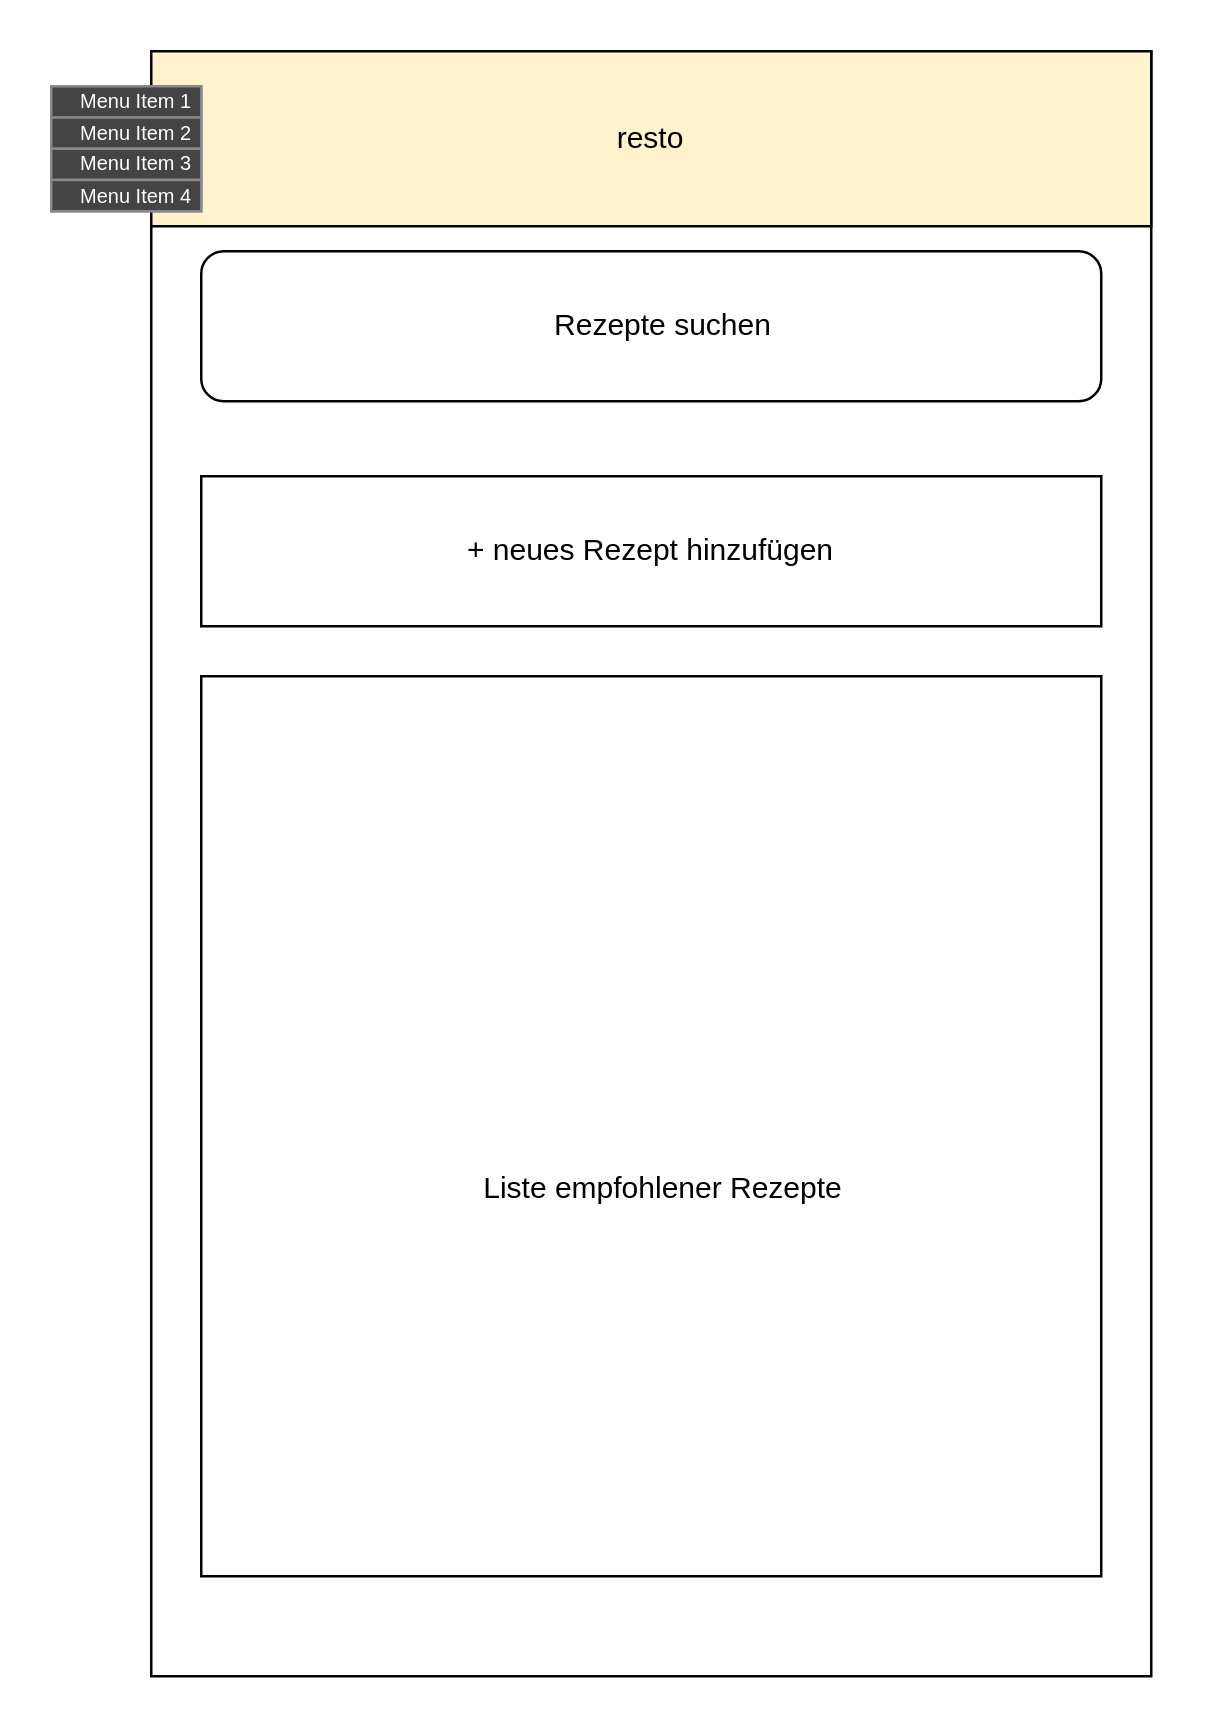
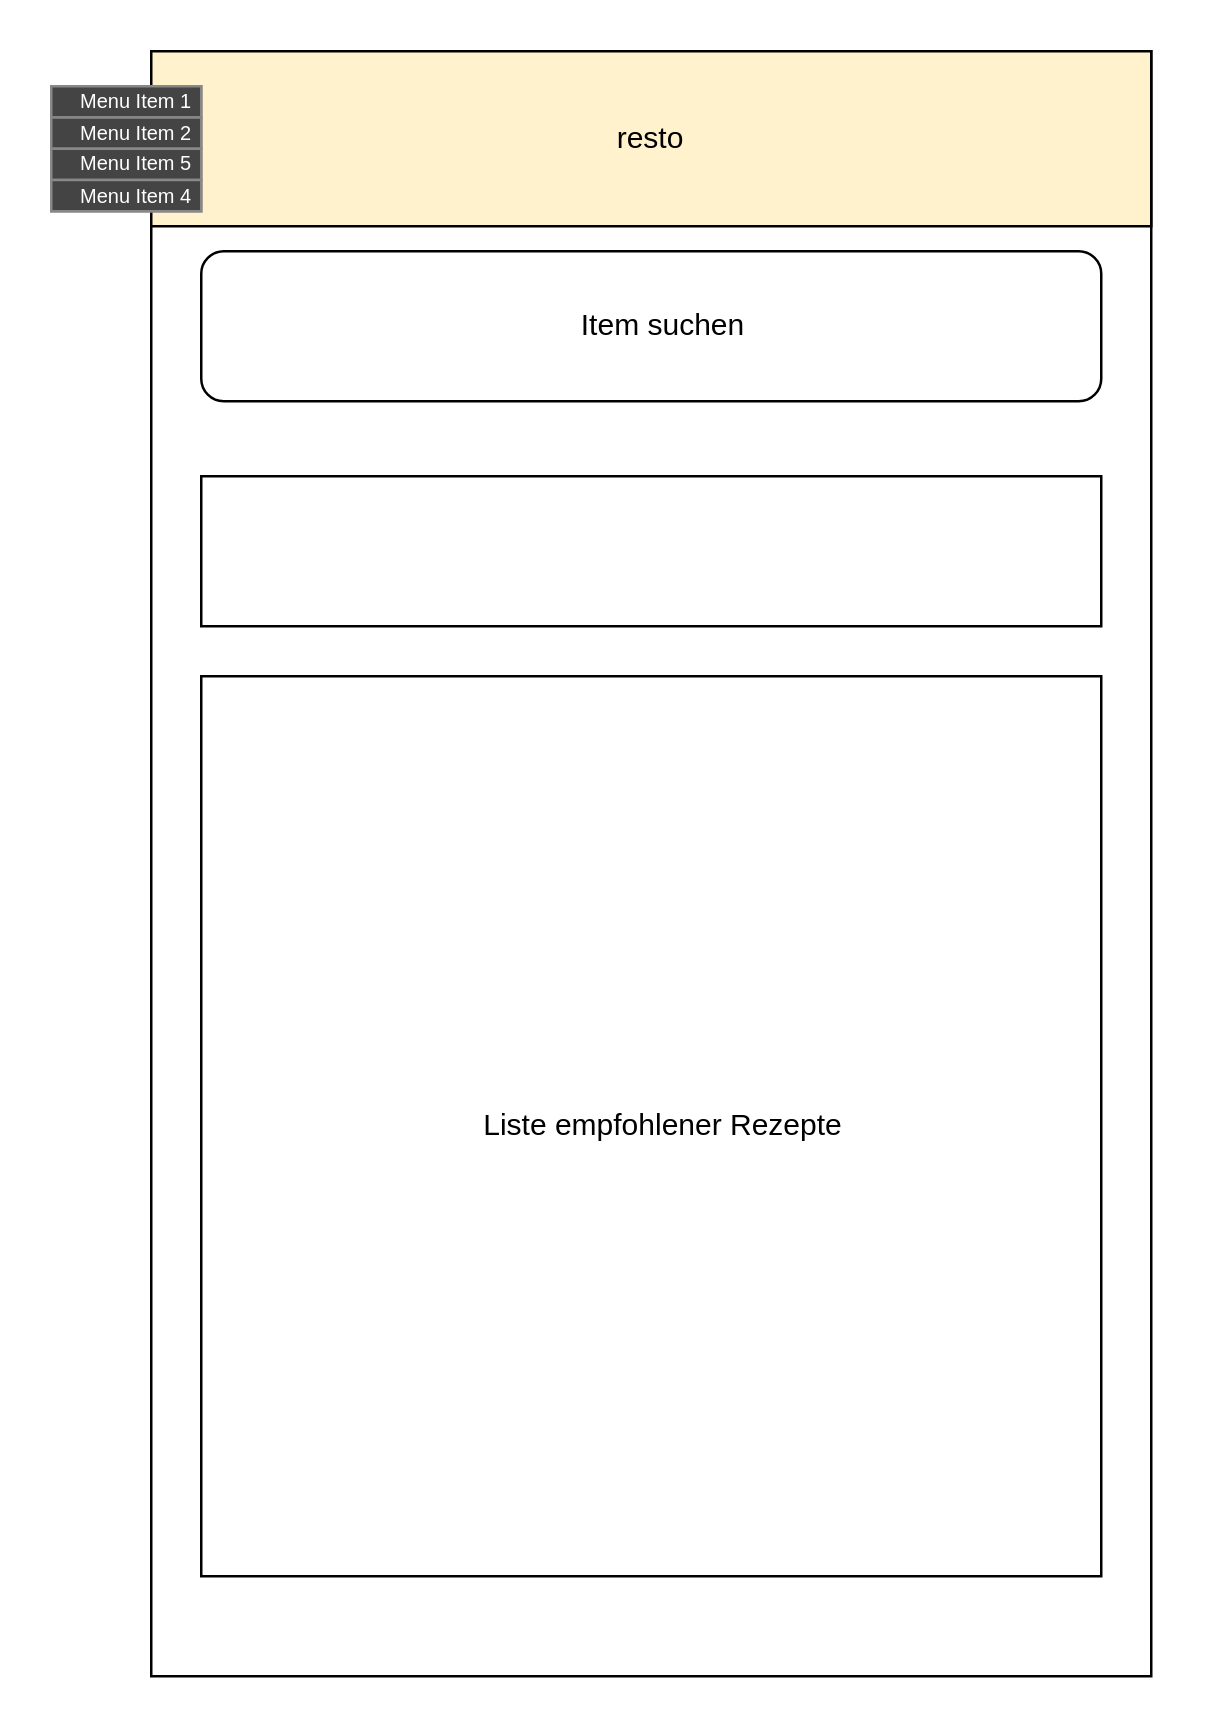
(138, 164) -> (138, 164)
(664, 326) -> (664, 326)
(651, 551) -> none
(664, 1189) -> (664, 1126)
